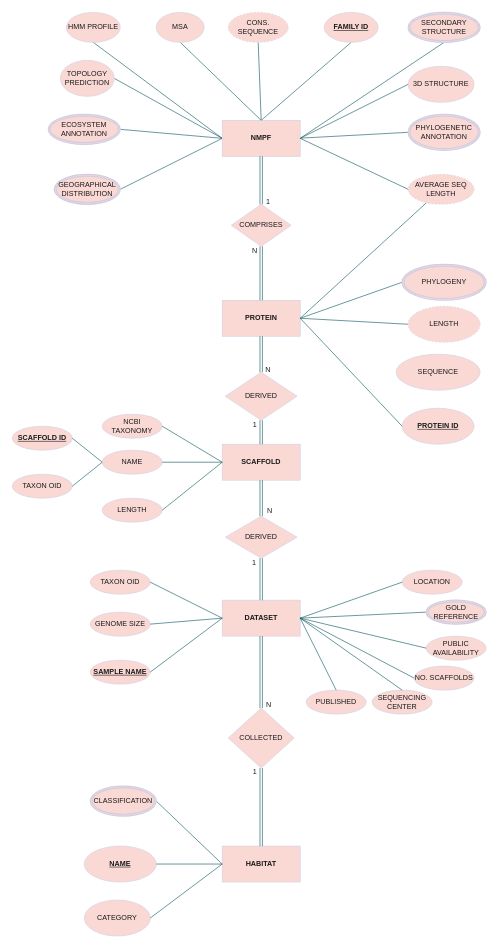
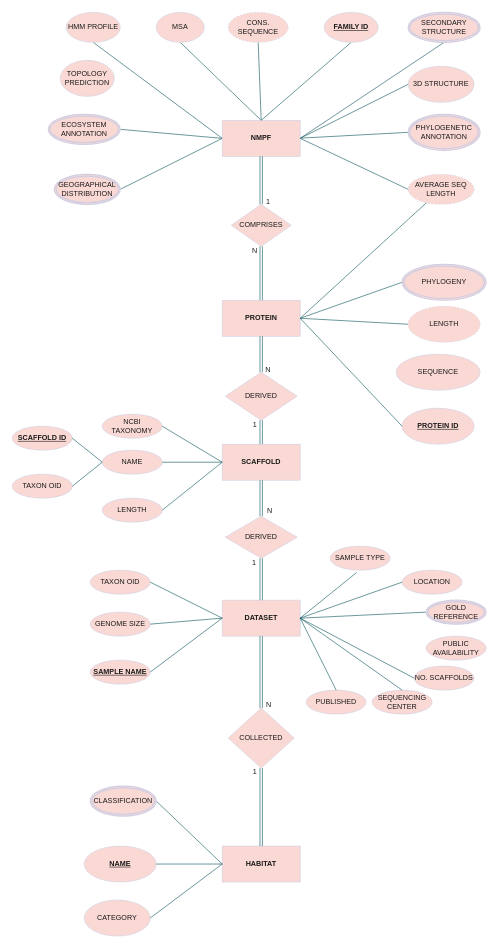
(163, 105) -> none
none -> (360, 558)
none -> (331, 594)
(366, 634) -> none
